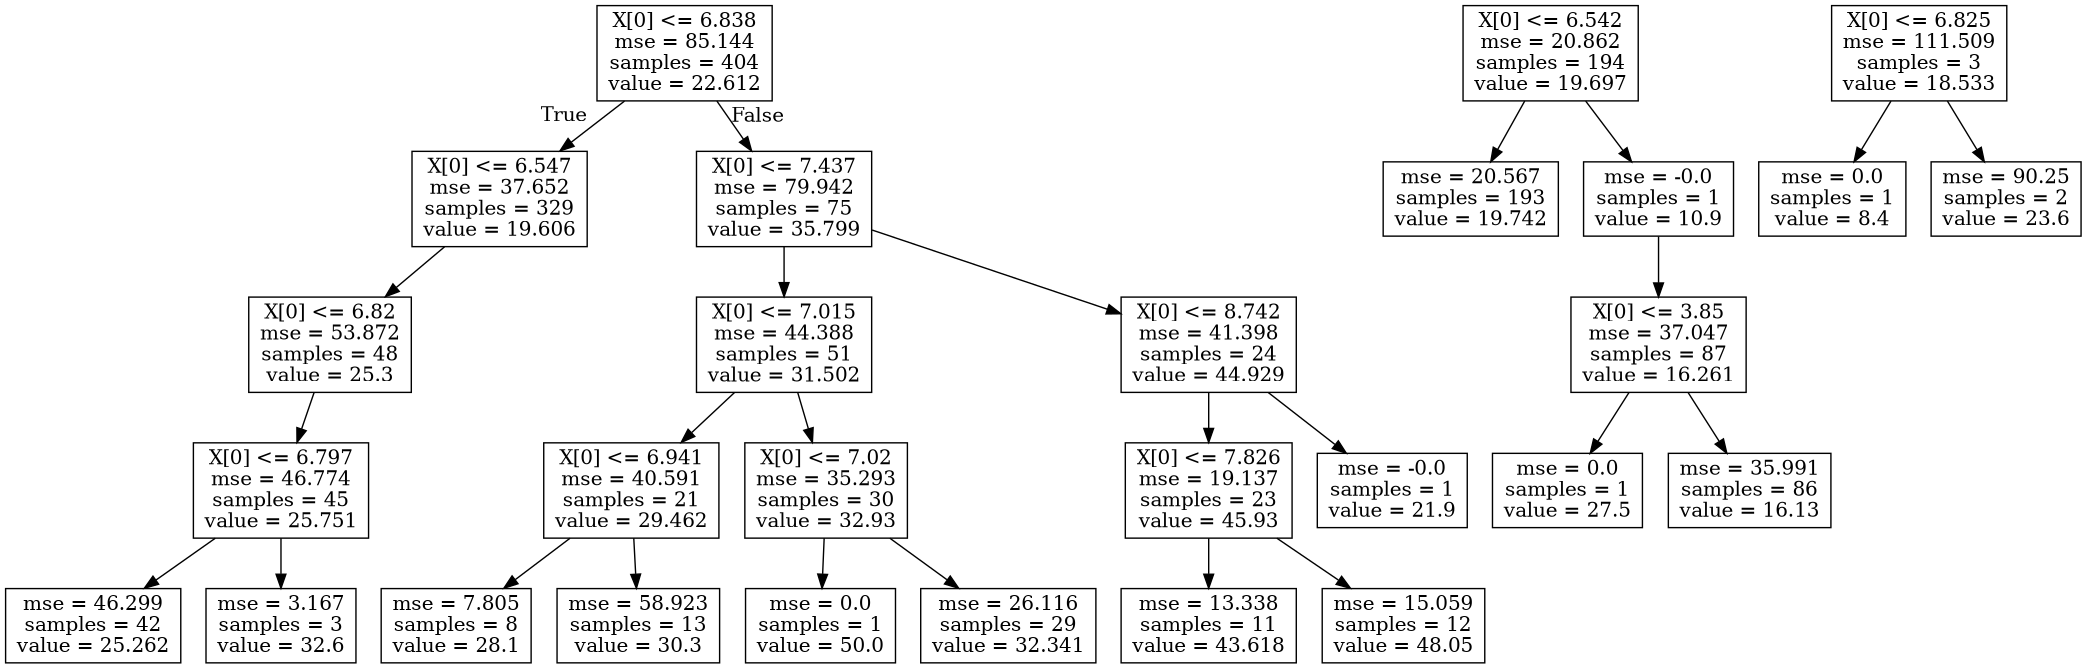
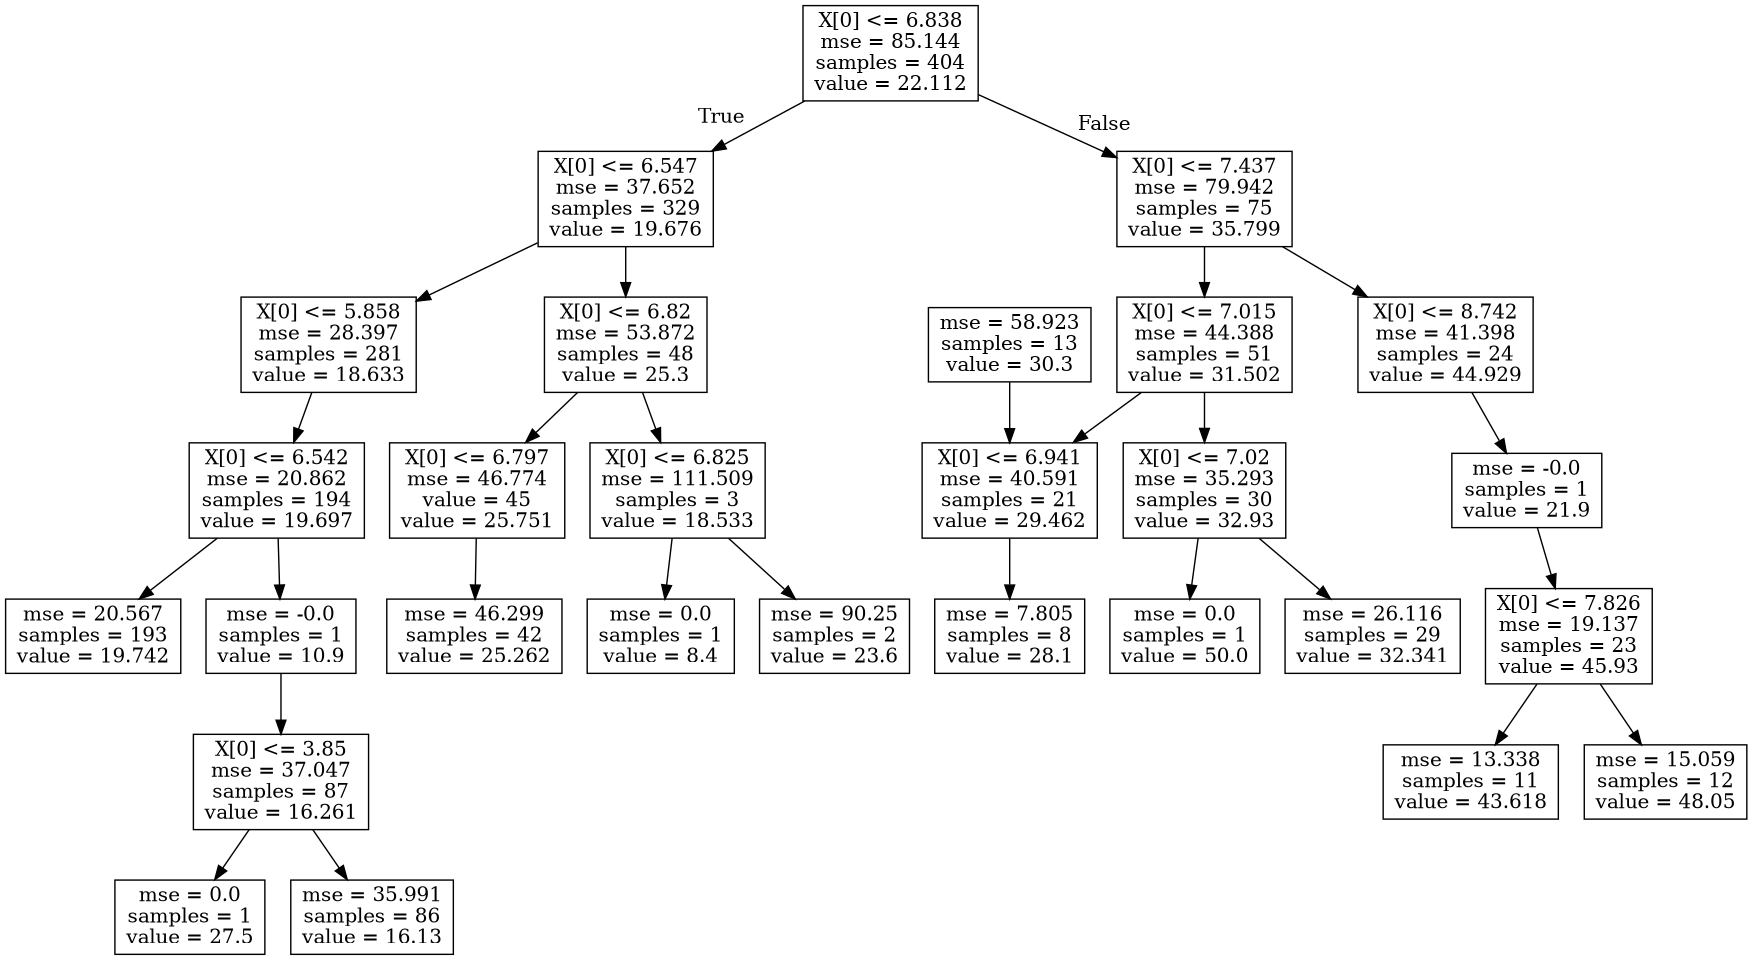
(685, 53) -> (891, 53)
(500, 199) -> (626, 199)
none -> (329, 345)
(1209, 410) -> (1544, 551)
none -> (649, 411)
(281, 490) -> (477, 490)
(635, 556) -> (1010, 405)
(281, 626) -> none
